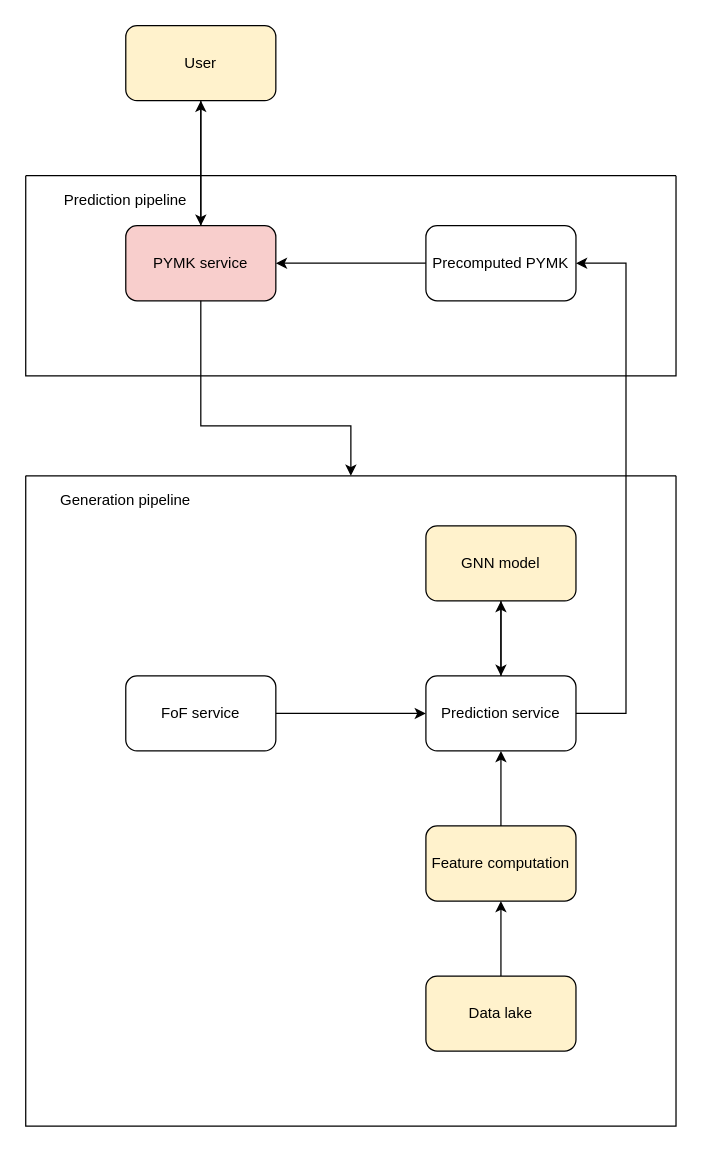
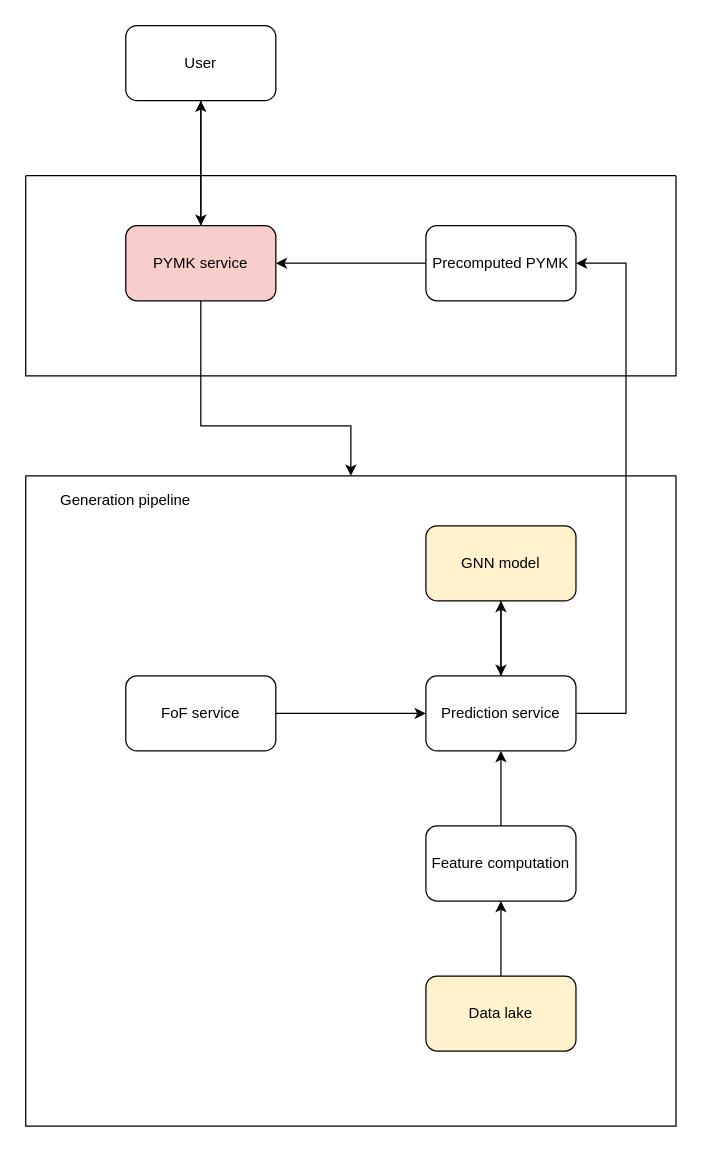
(201, 63) -> (201, 63)
(126, 201) -> none
(501, 863) -> (501, 863)
